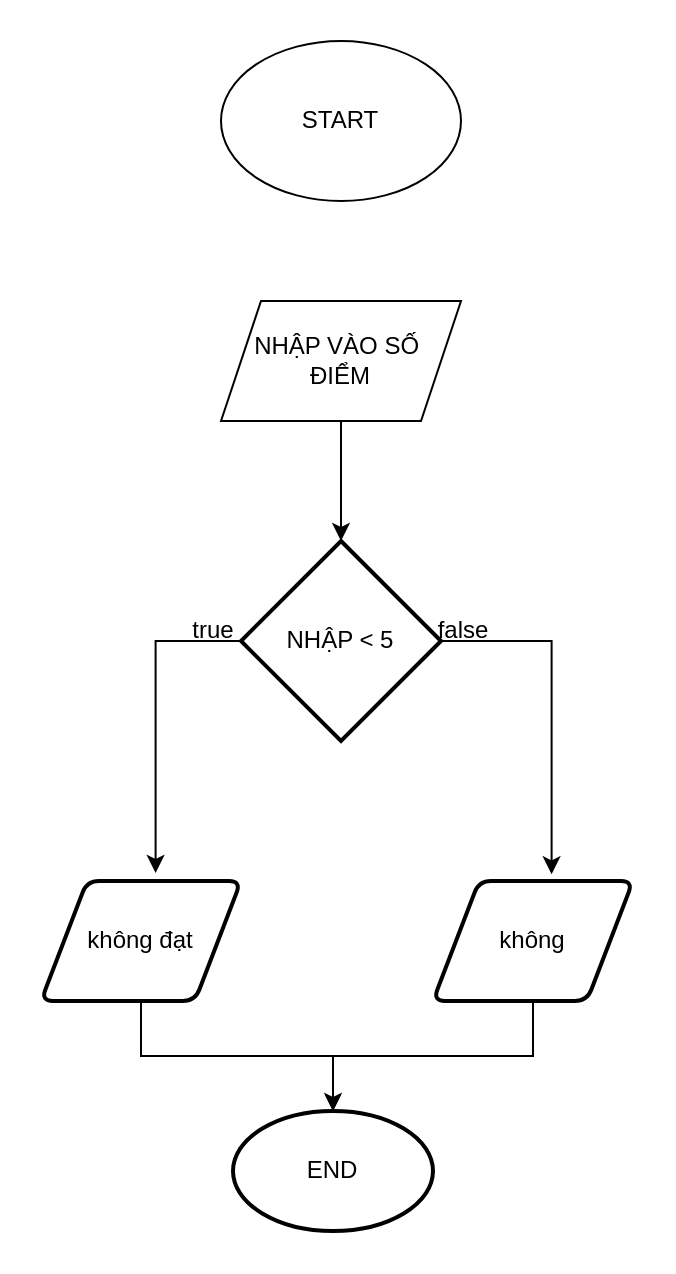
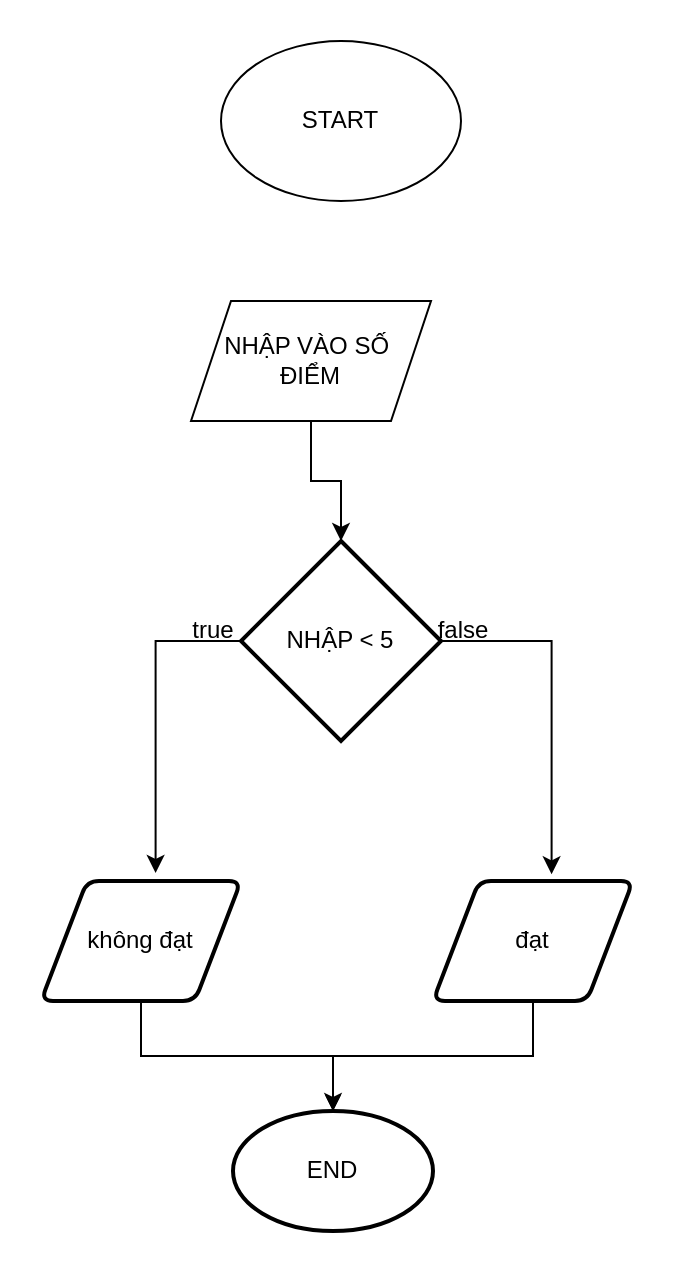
(341, 361) -> (311, 361)
(533, 941) -> (533, 941)
